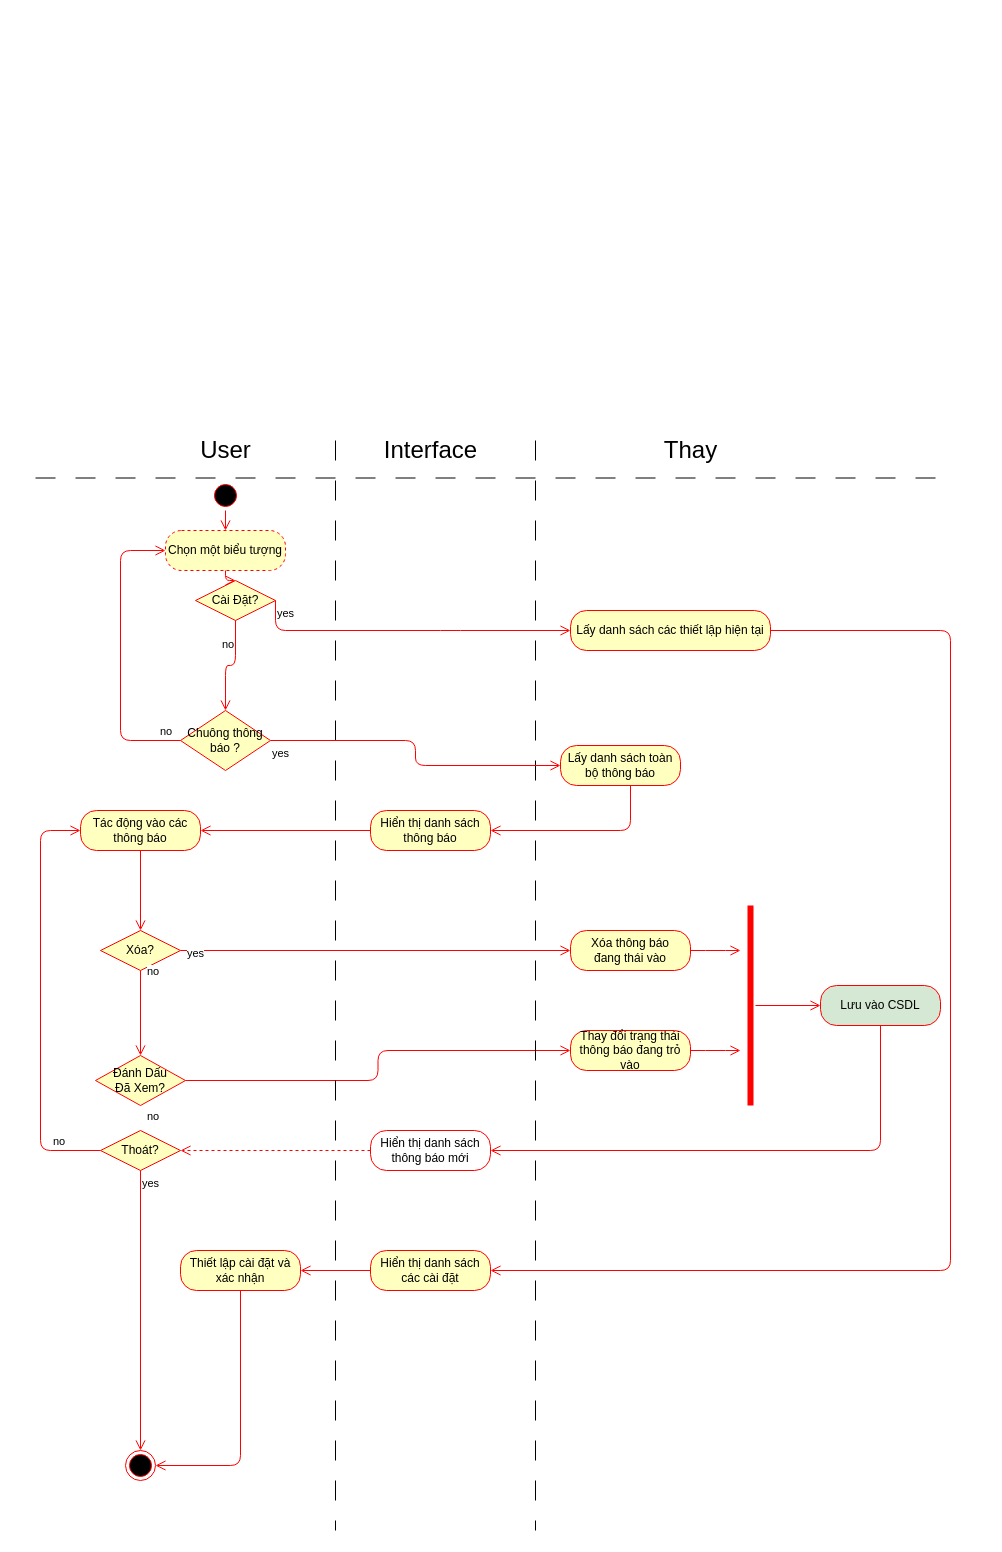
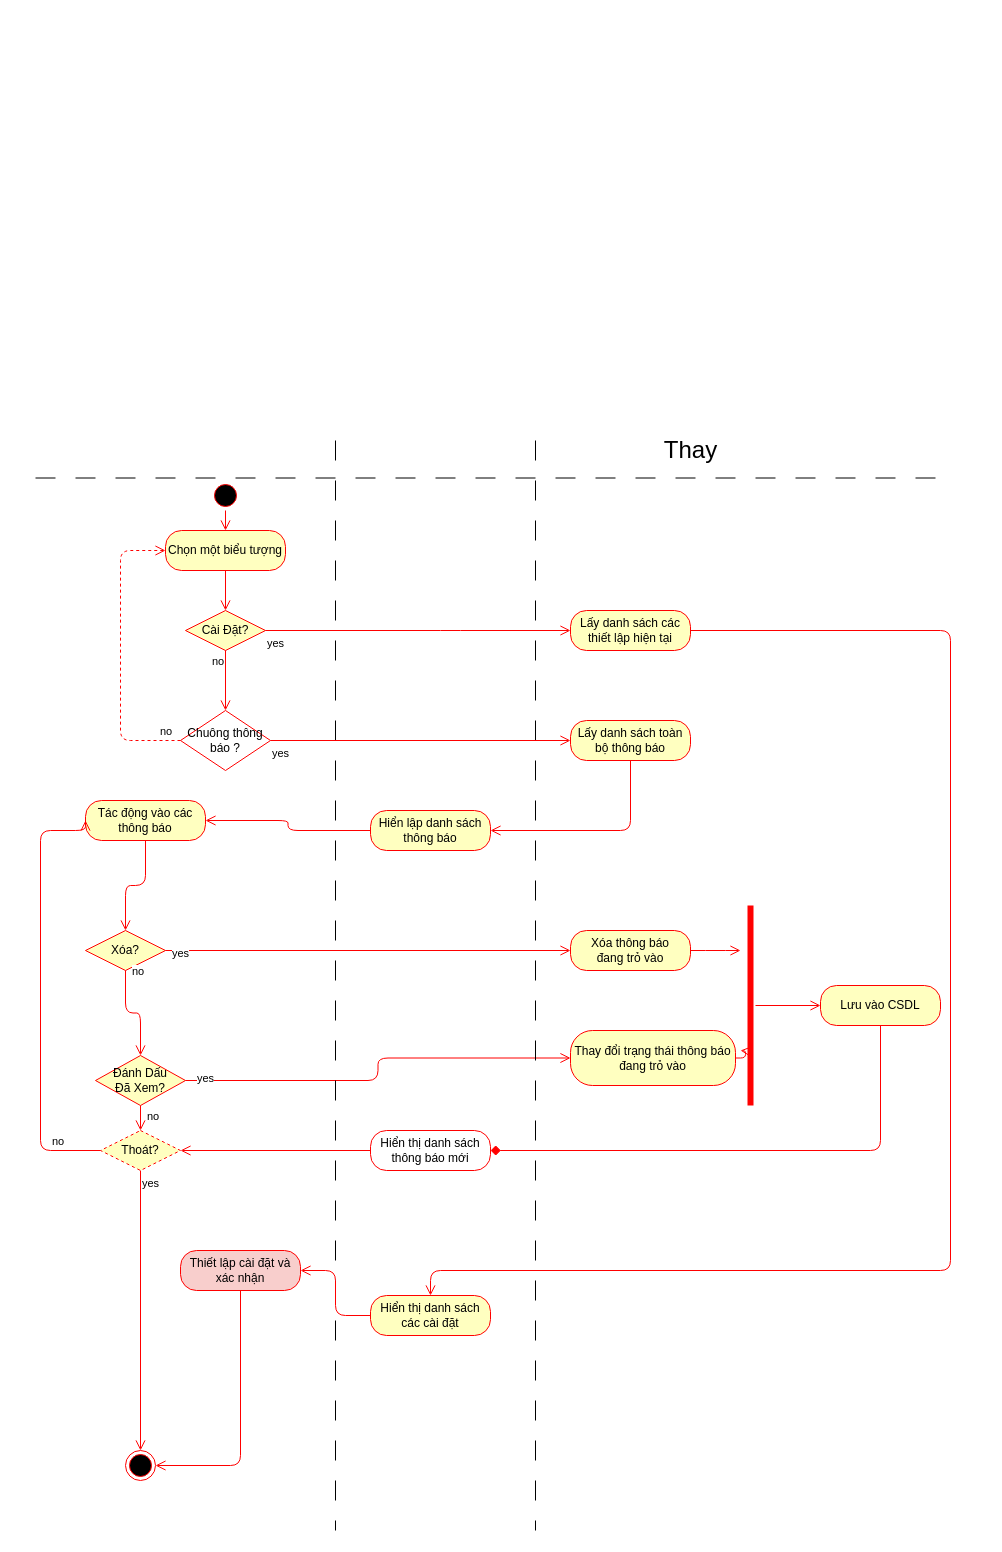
(226, 451) -> none
(431, 451) -> none
(226, 551) -> (226, 551)
(236, 601) -> (226, 631)
(671, 631) -> (631, 631)
(121, 654) -> (121, 654)
(226, 741) -> (226, 741)
(621, 766) -> (631, 741)
(141, 831) -> (146, 821)
(431, 831) -> (431, 831)
(141, 951) -> (126, 951)
(631, 951) -> (631, 951)
(881, 1006) -> (881, 1006)
(631, 1051) -> (653, 1058)
none -> (141, 1117)
(141, 1151) -> (141, 1151)
(276, 1151) -> (276, 1151)
(497, 1151) -> (501, 1151)
(241, 1271) -> (241, 1271)
(431, 1271) -> (431, 1316)
